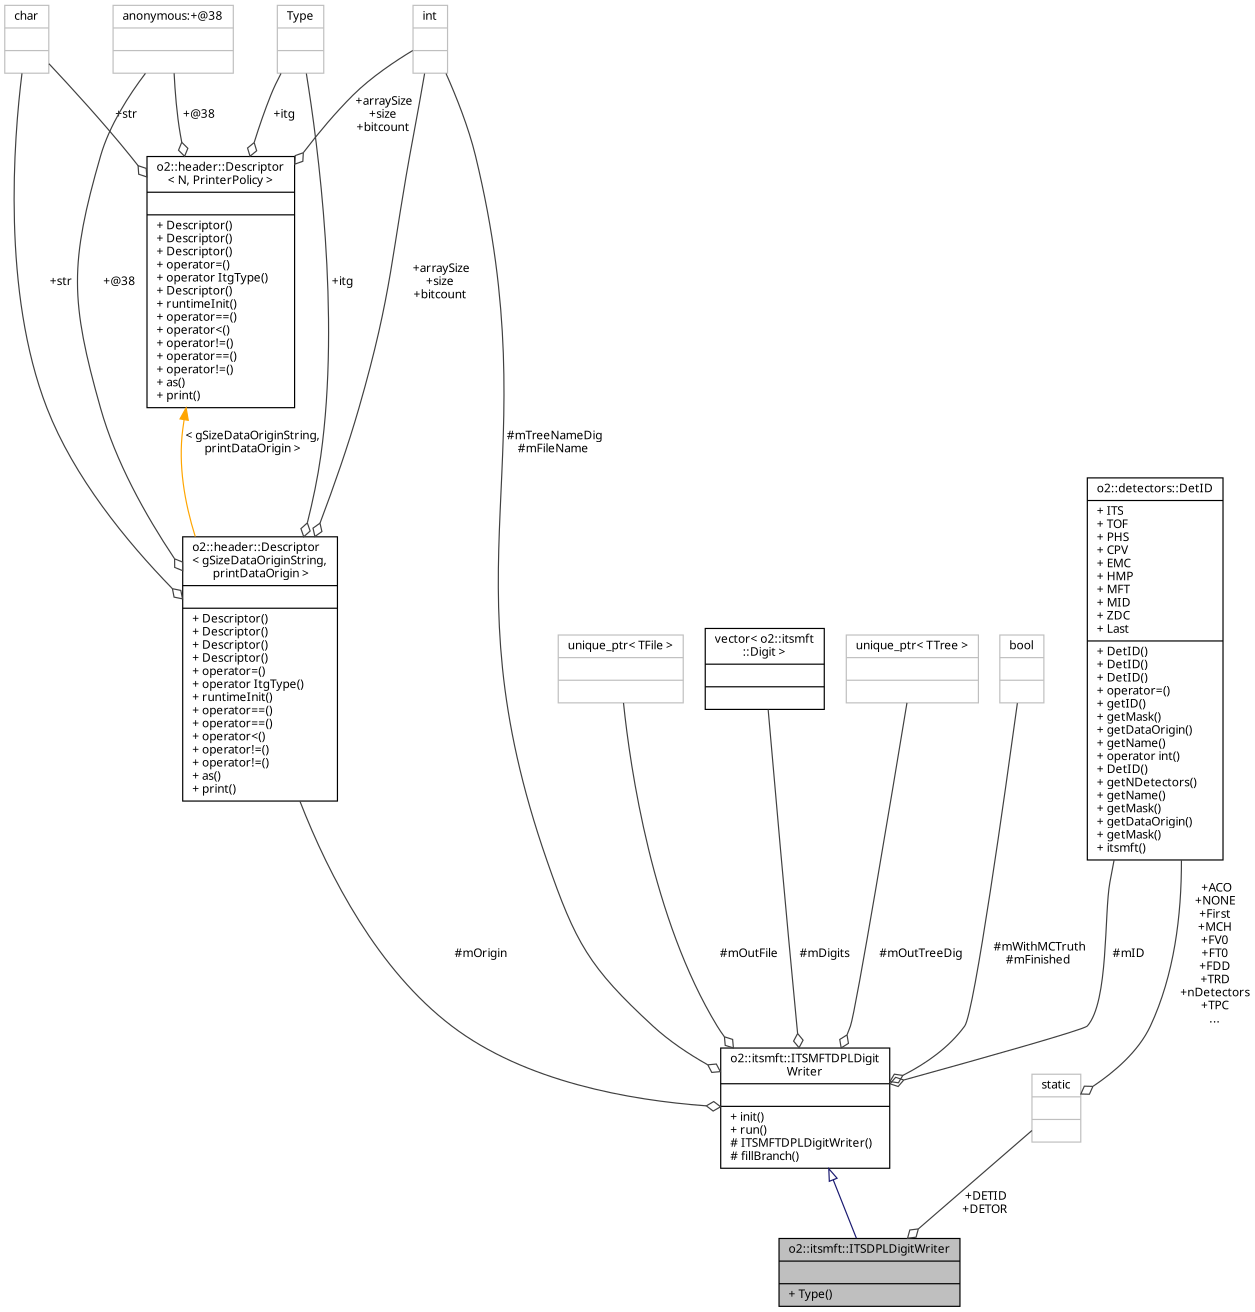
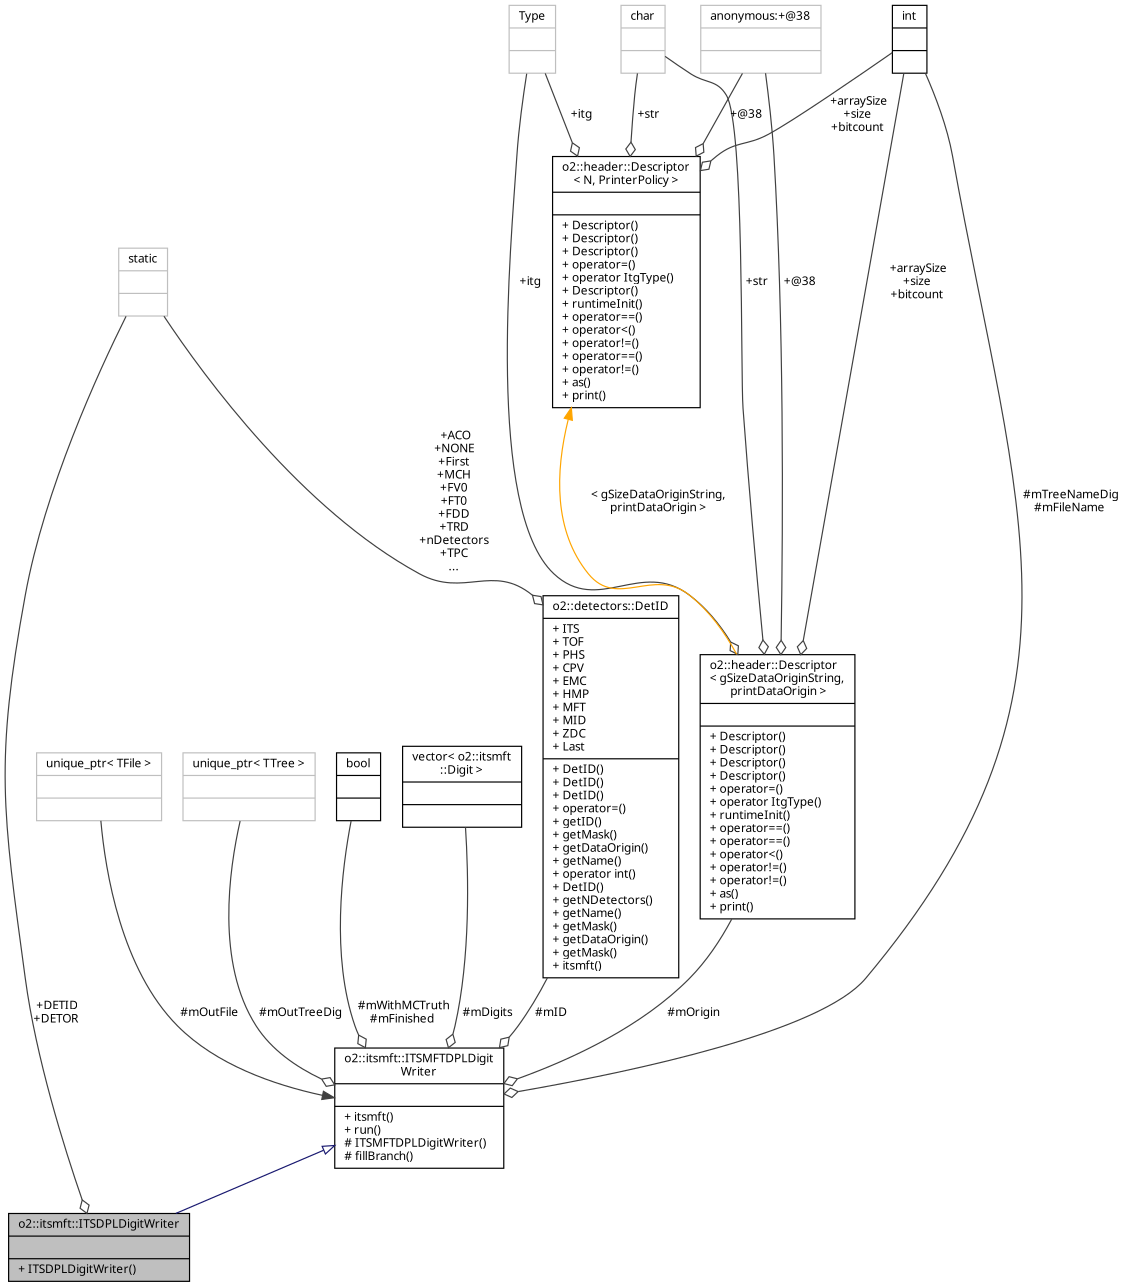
(430, 39) -> (910, 39)
(1022, 669) -> (359, 787)
(656, 876) -> (158, 1003)
(1166, 986) -> (320, 501)
(747, 1117) -> (369, 1117)
(811, 1294) -> (78, 1269)
